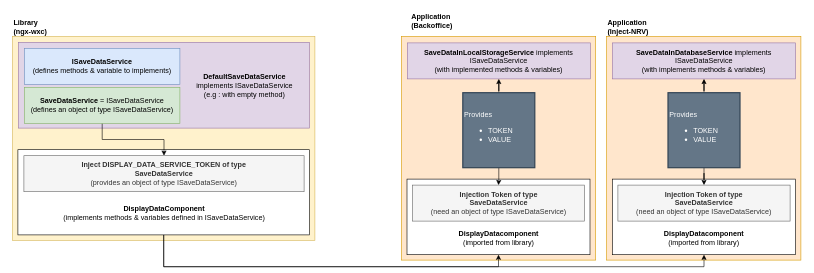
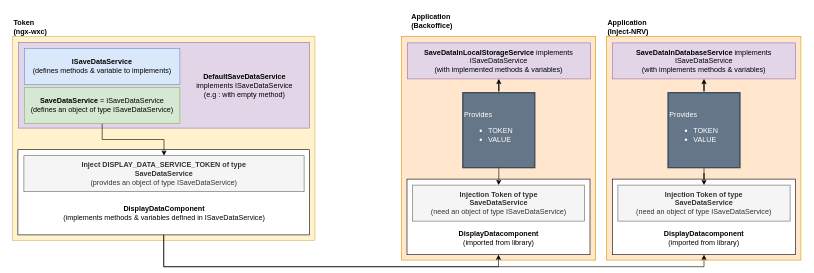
(32, 27) -> (32, 27)
